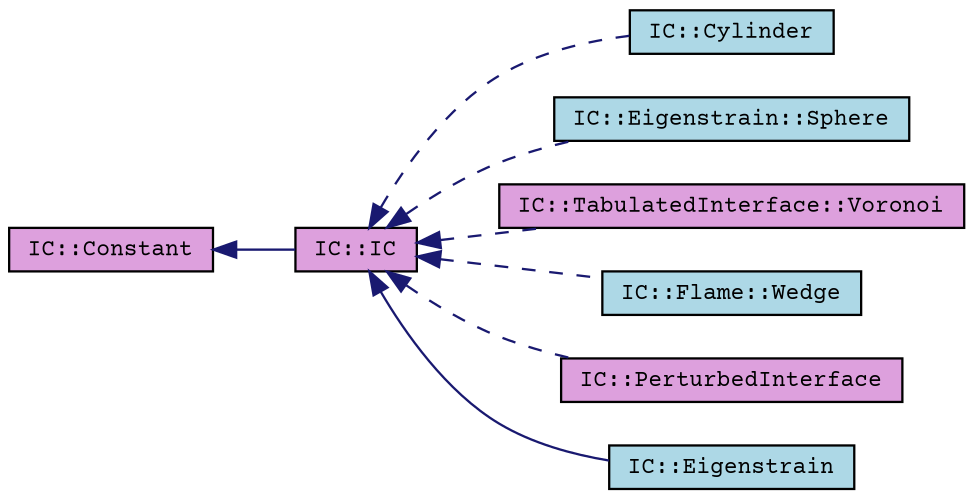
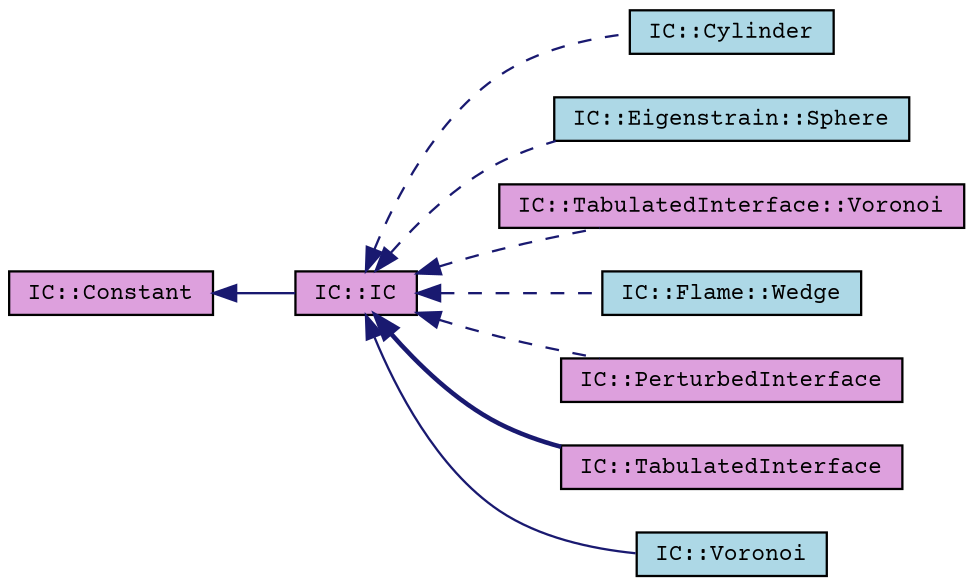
none -> (732, 467)
(732, 467) -> (732, 554)
